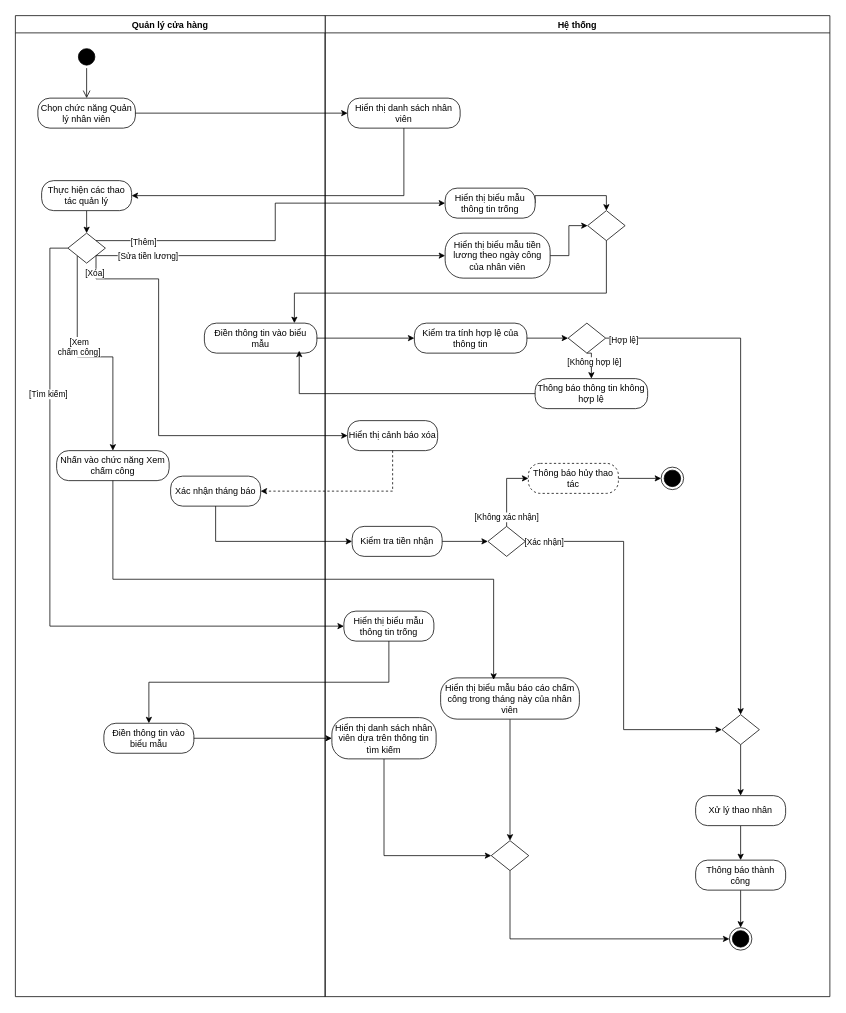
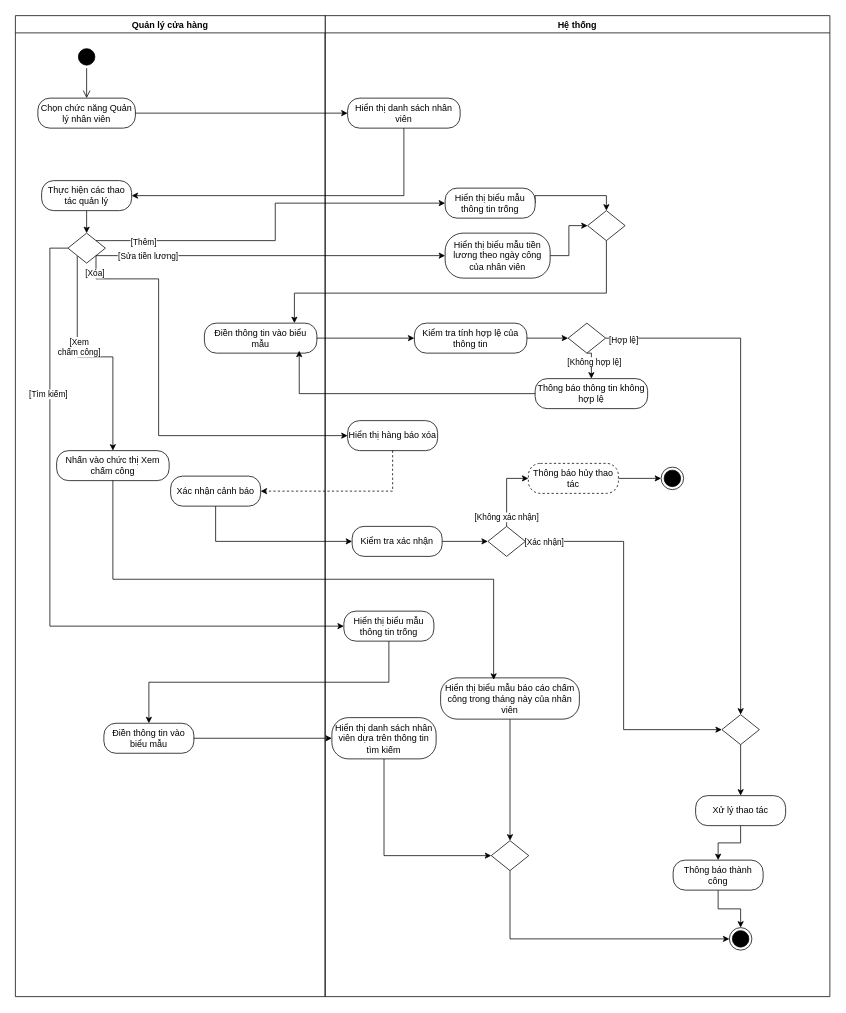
(393, 435) -> (393, 435)
(113, 465) -> (113, 465)
(216, 491) -> (216, 491)
(397, 541) -> (397, 541)
(741, 810) -> (741, 810)
(741, 875) -> (718, 875)
